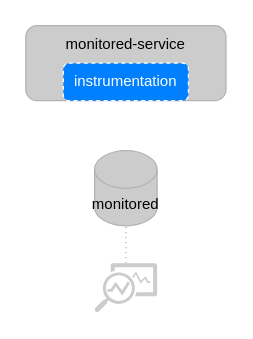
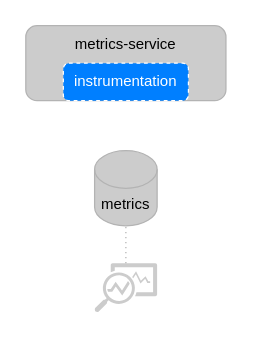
(126, 44) -> (126, 44)
(126, 204) -> (126, 204)
